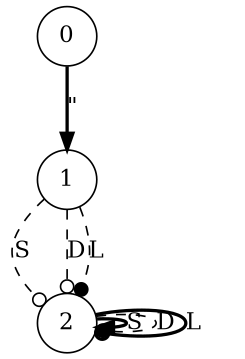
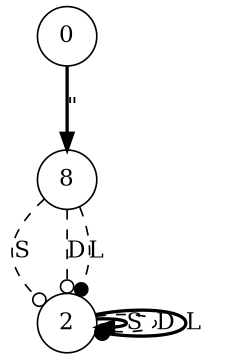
(67, 180) -> (67, 180)
